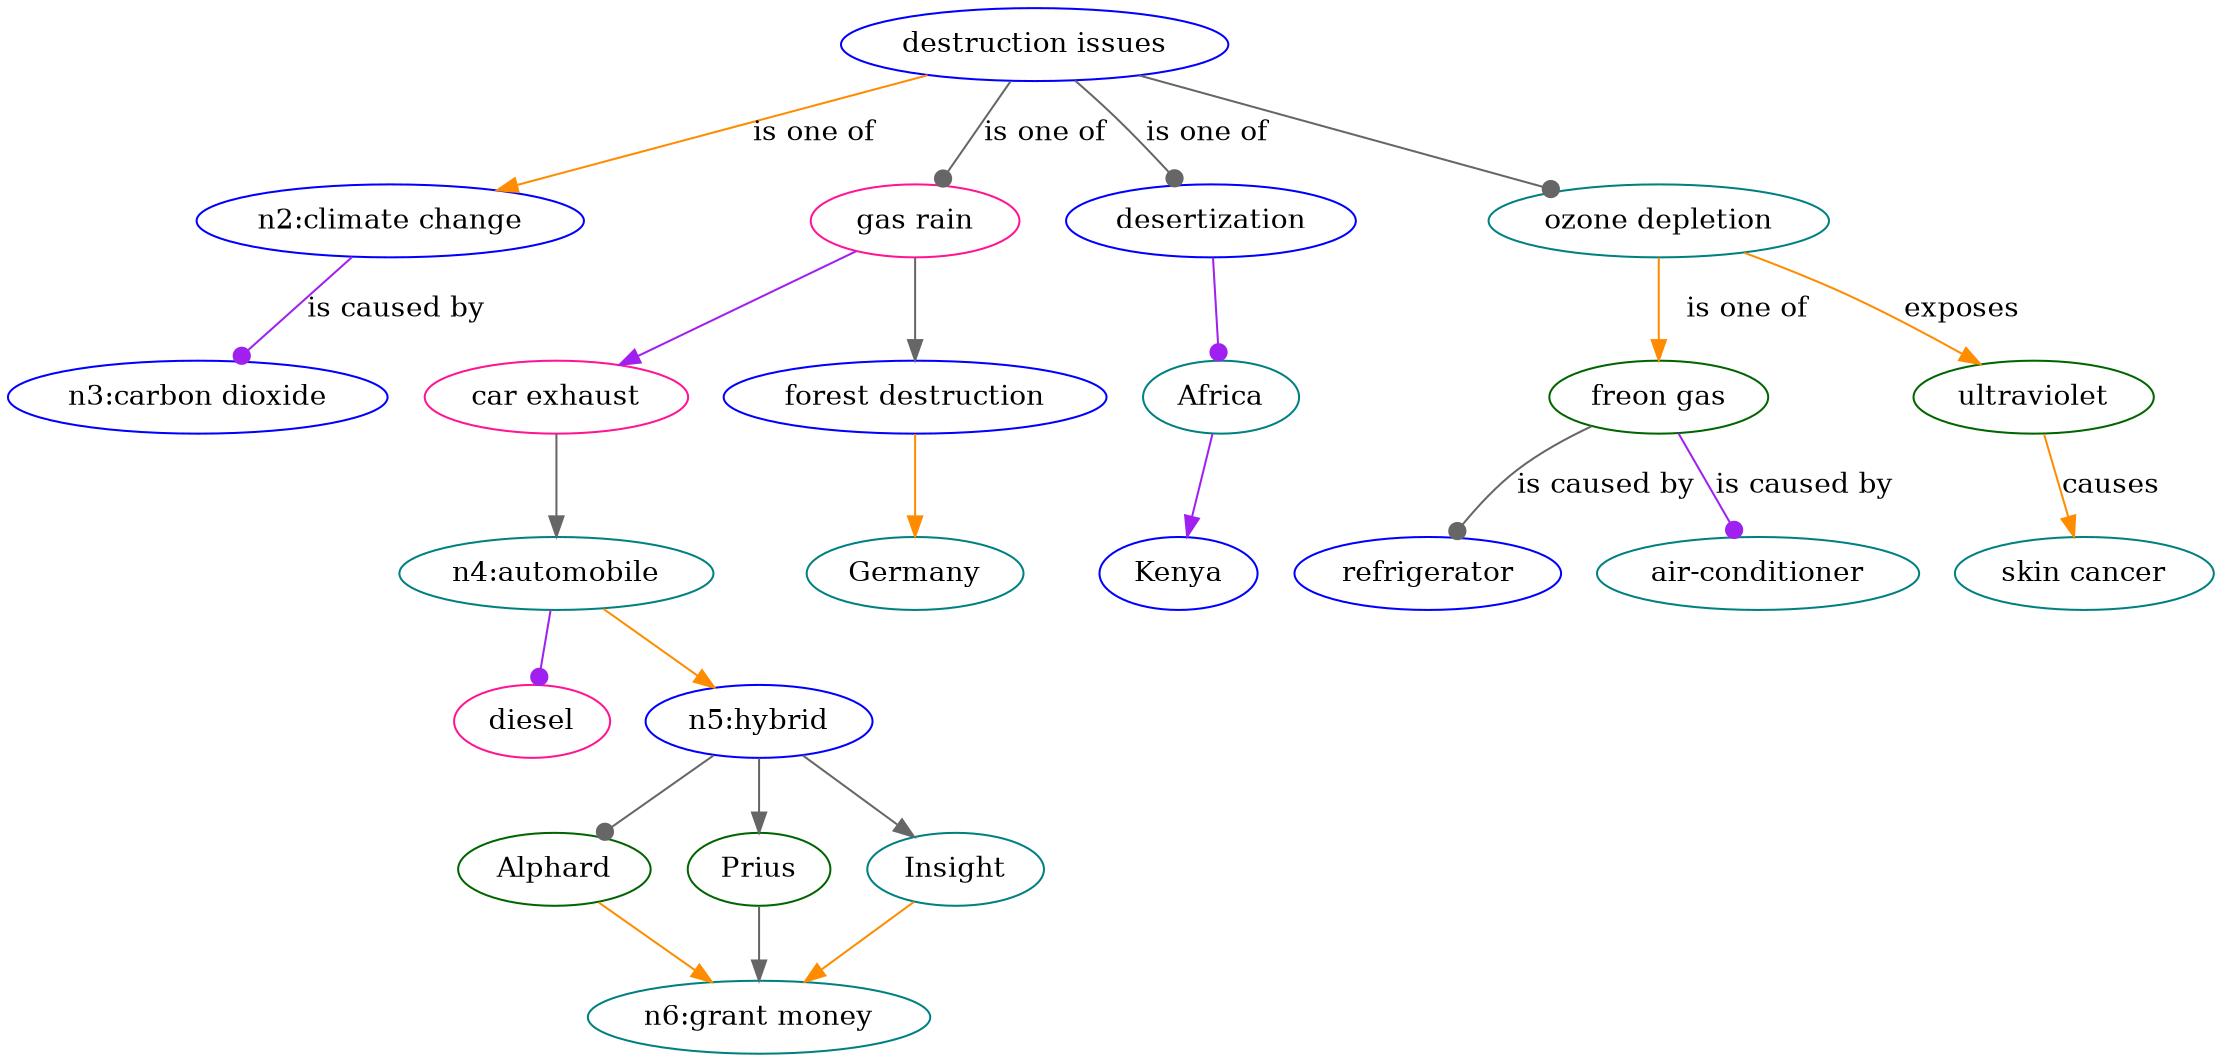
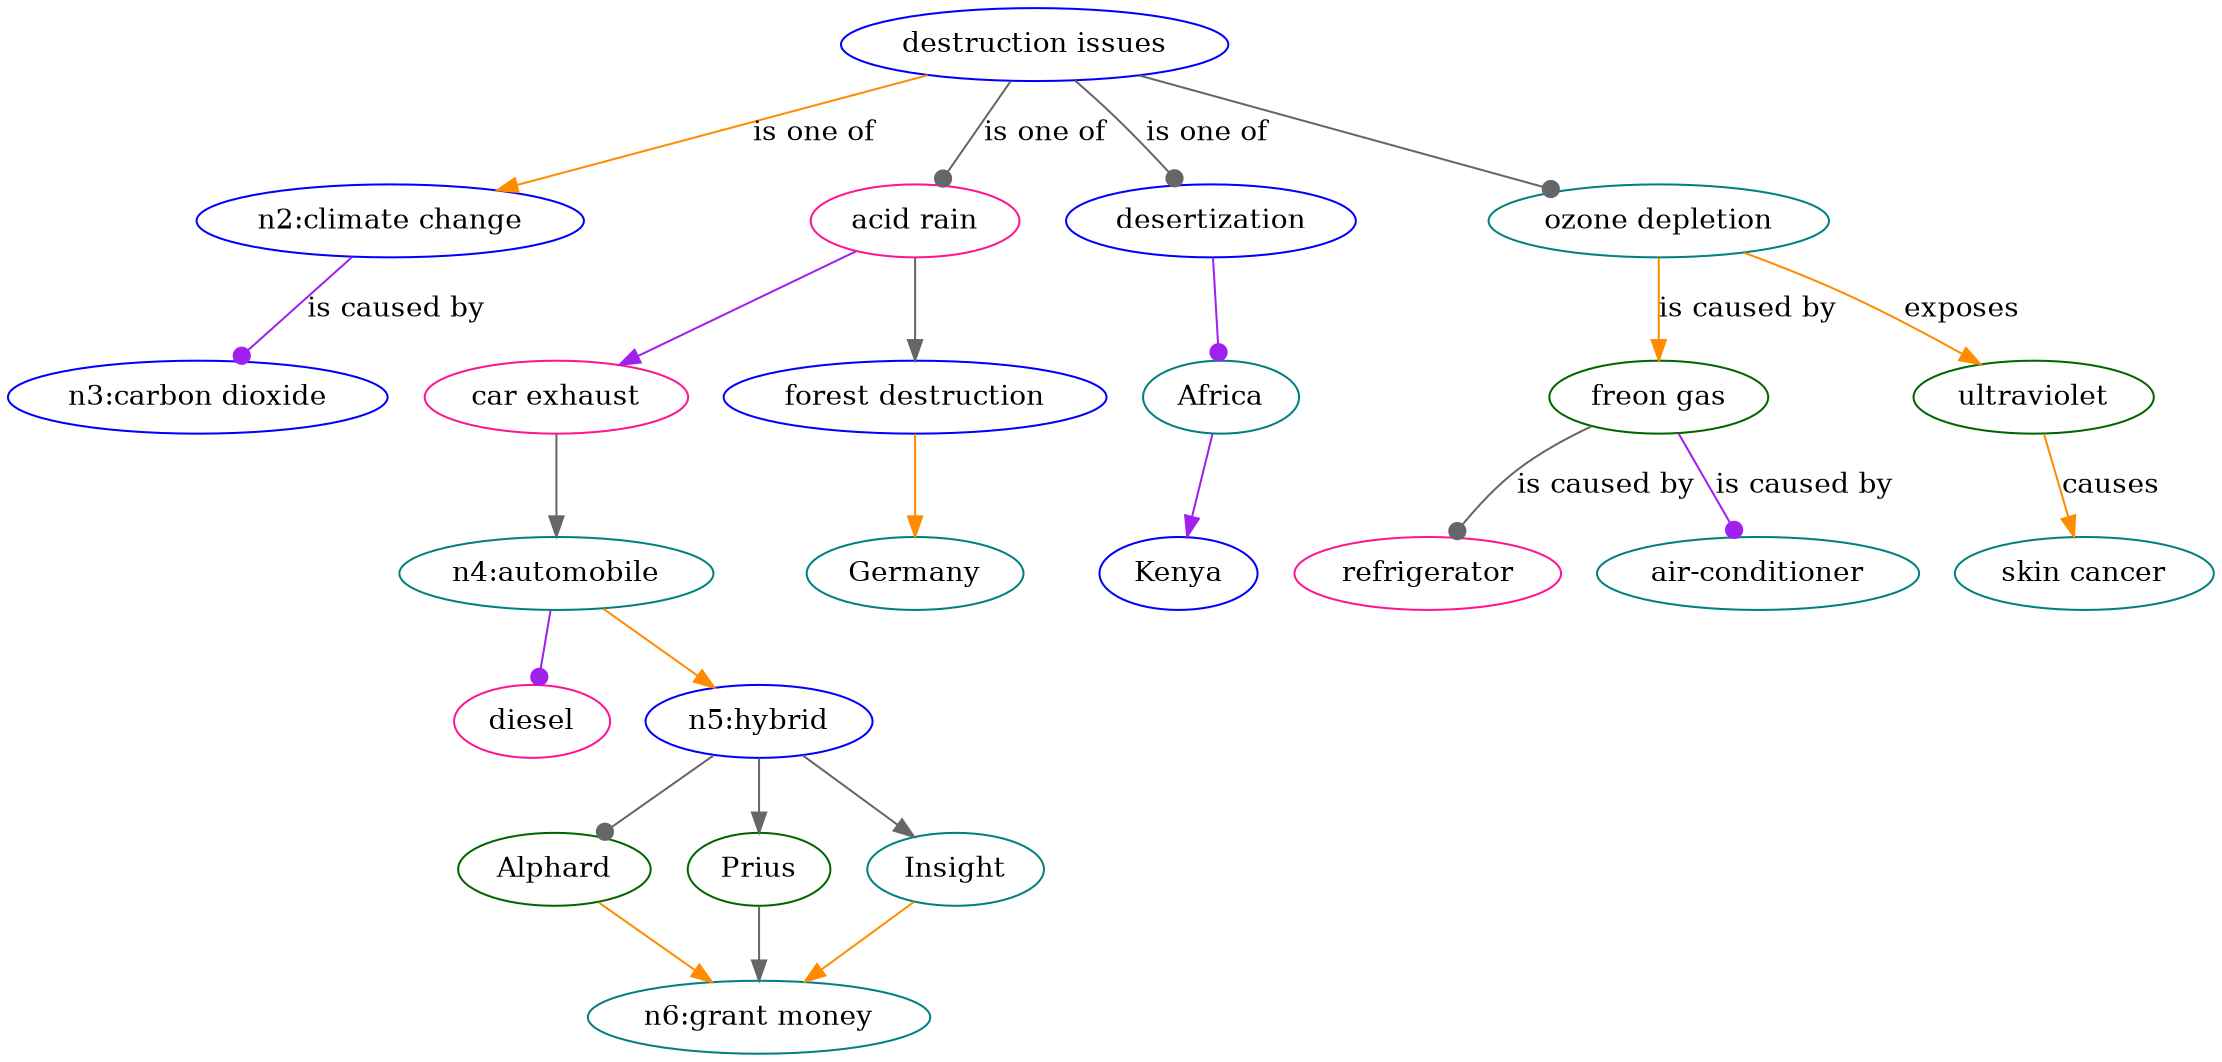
(915, 221) -> (915, 221)
(1748, 309) -> (1748, 309)
(1428, 573) -> (1428, 573)
